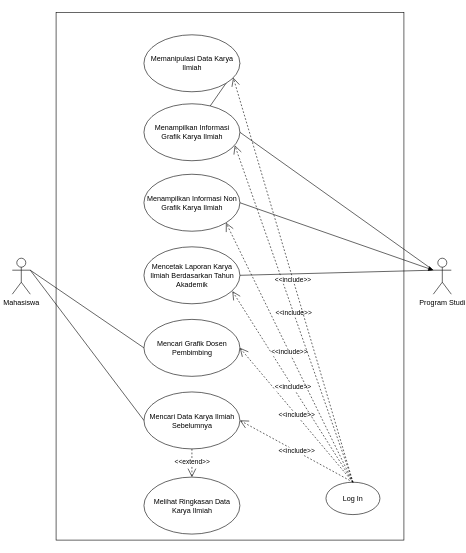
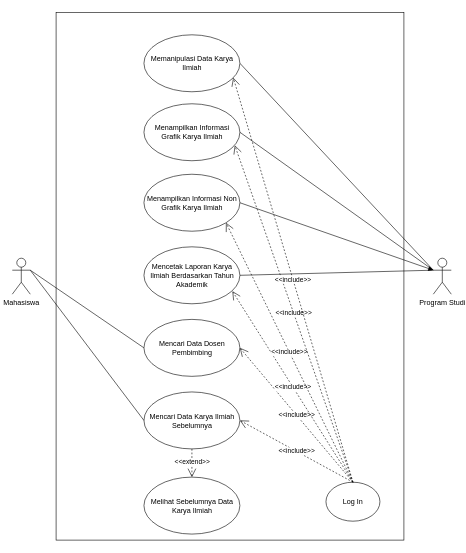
(219, 93) -> (334, 164)
(192, 348) -> (192, 348)
(353, 499) -> (353, 502)
(192, 506) -> (192, 506)
